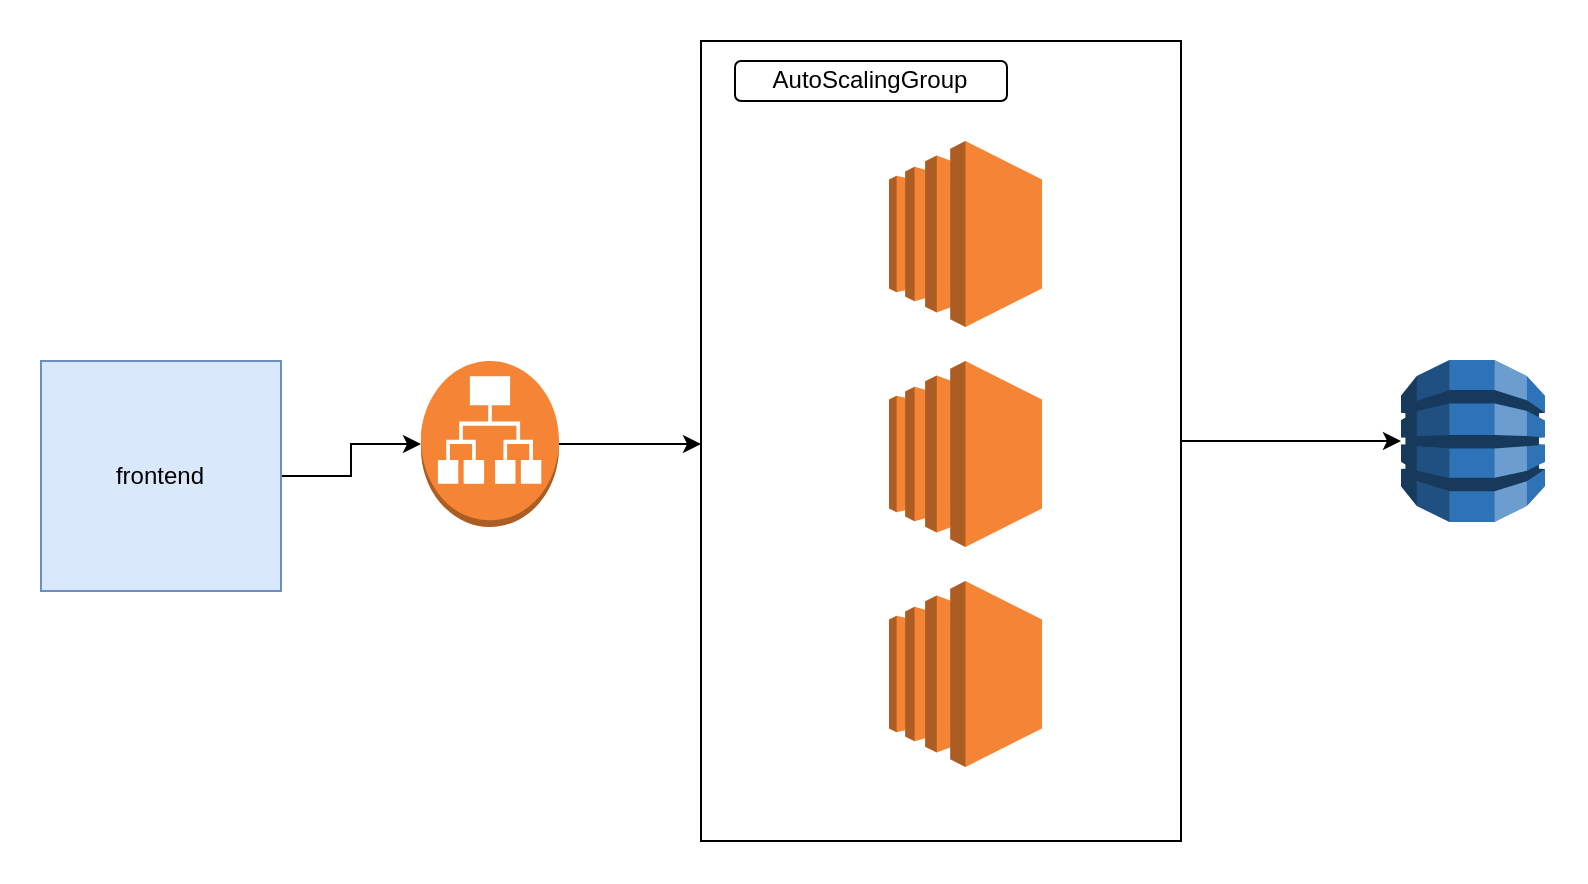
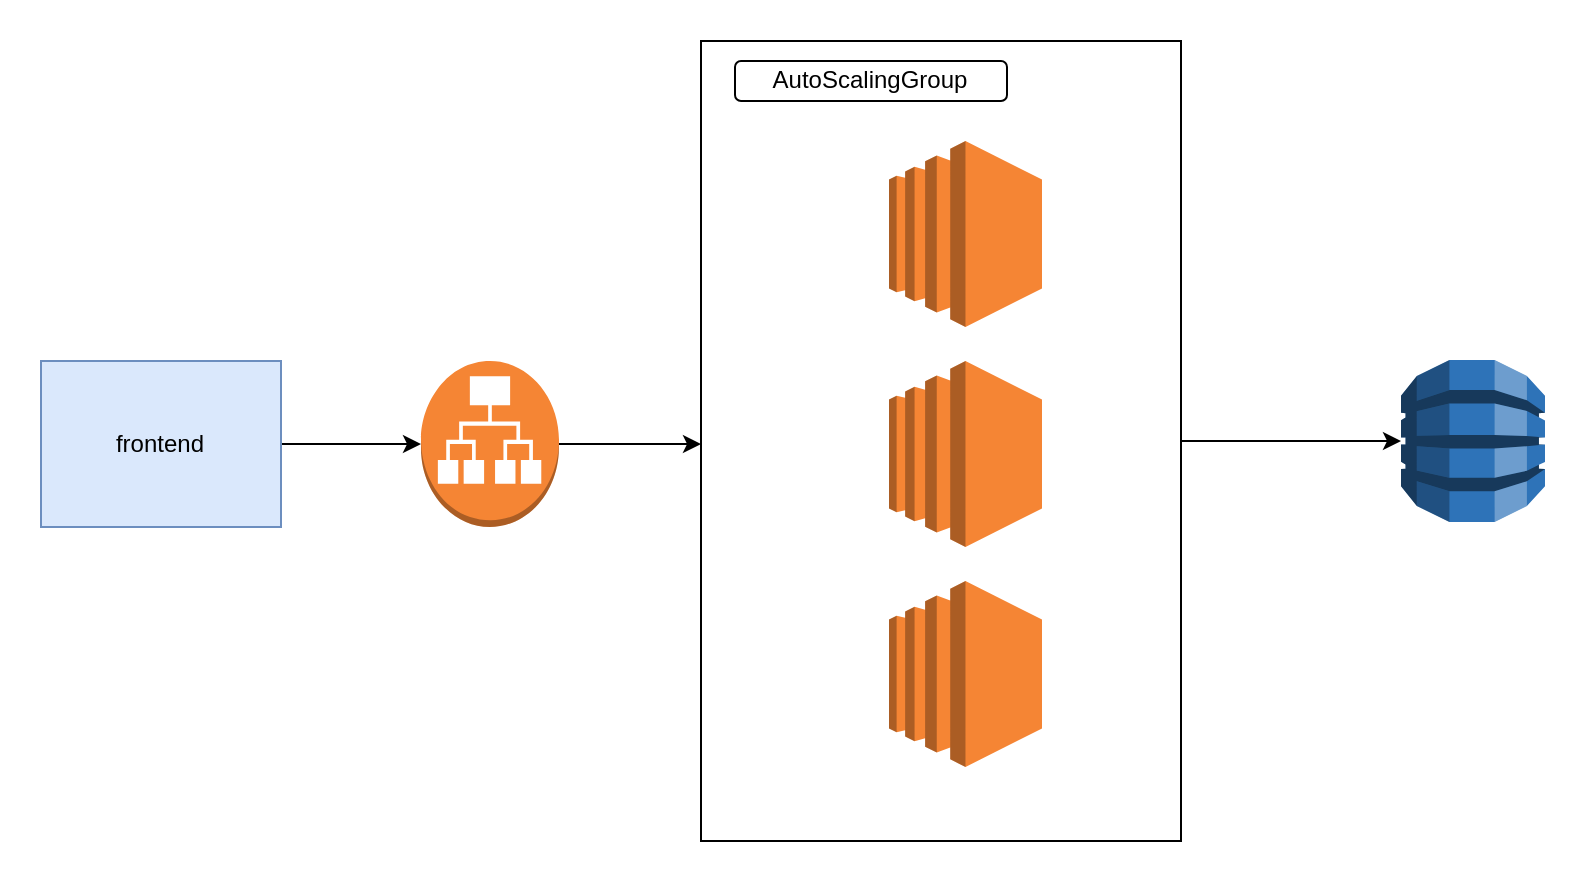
(161, 476) -> (161, 444)
